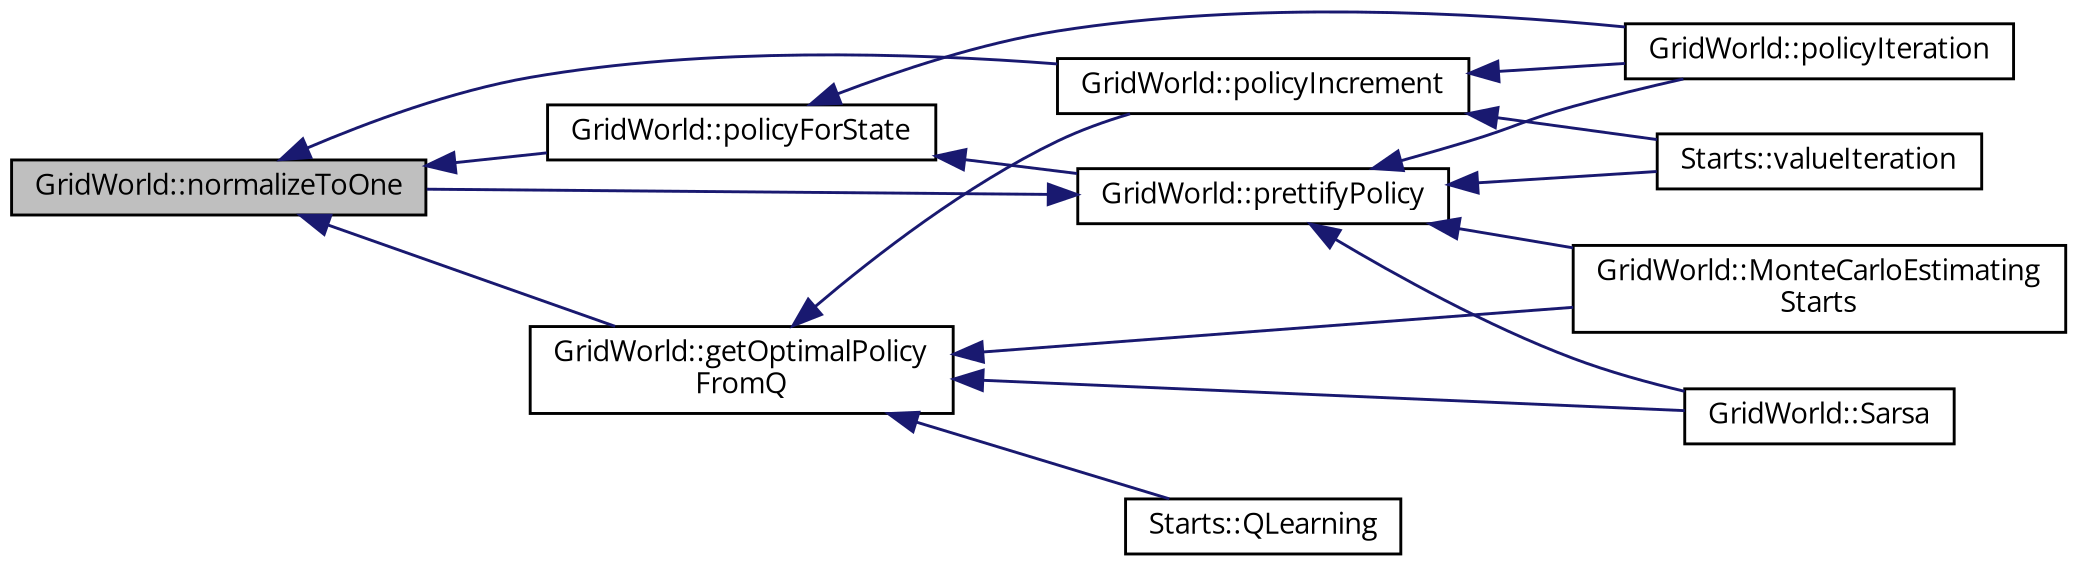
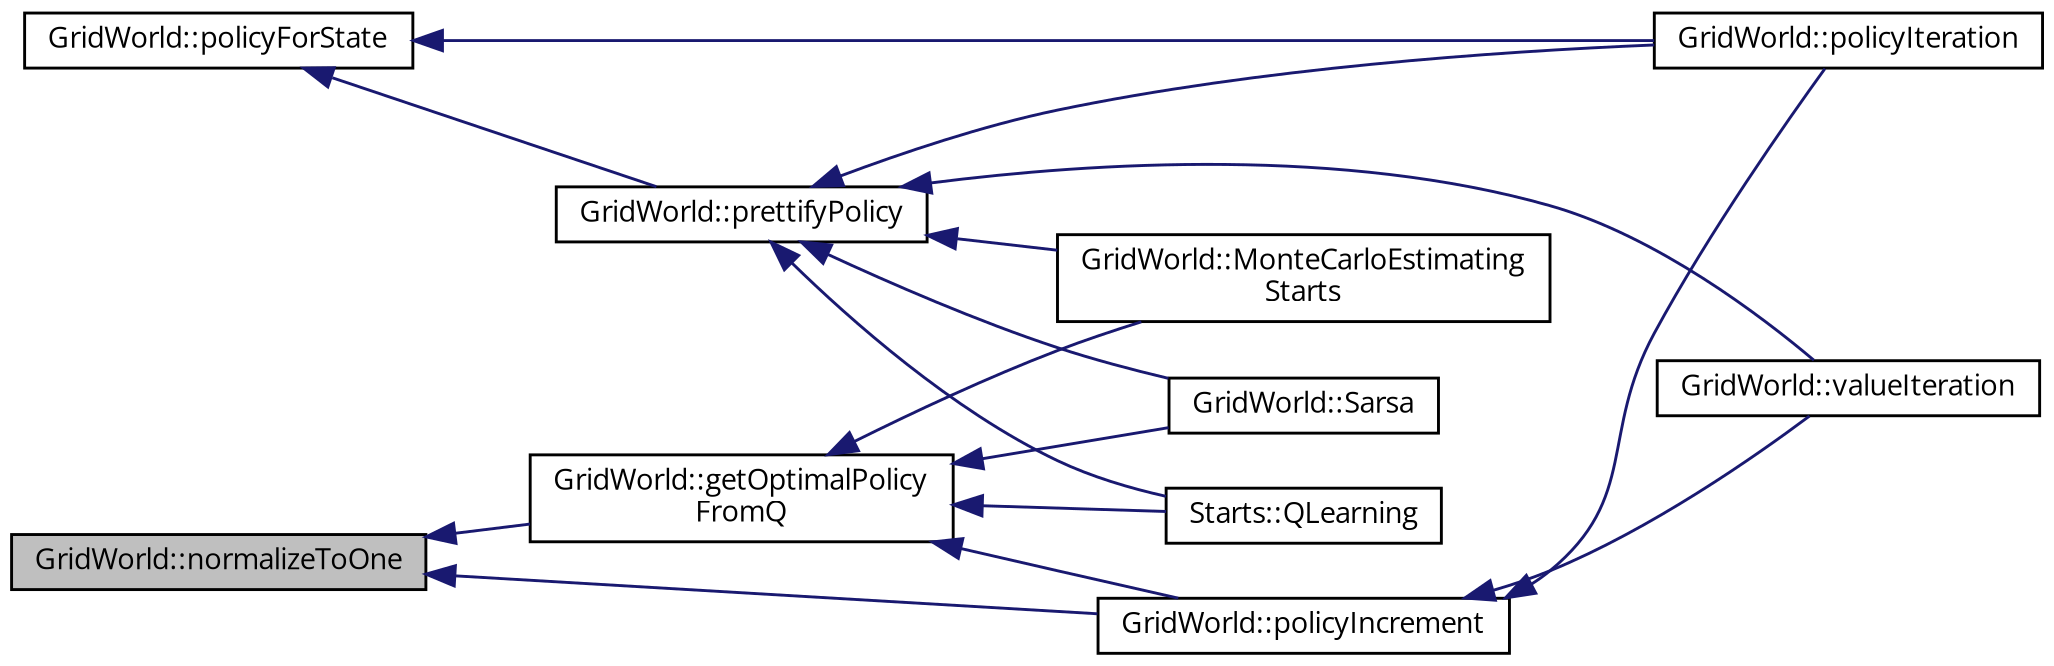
(501, 158) -> none
(1819, 161) -> (1848, 388)
(737, 192) -> (973, 412)
